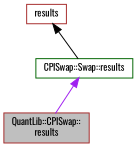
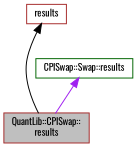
(68, 45) -> (26, 73)
